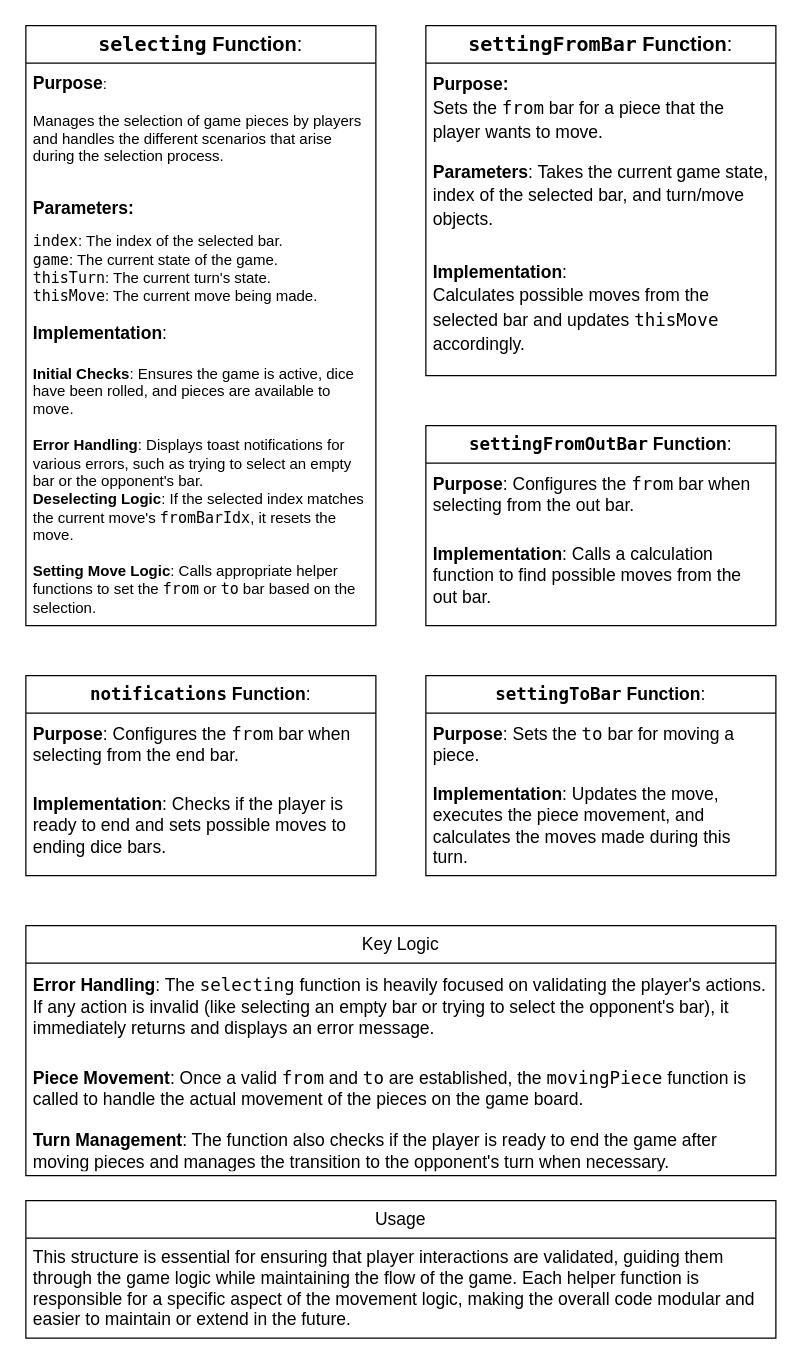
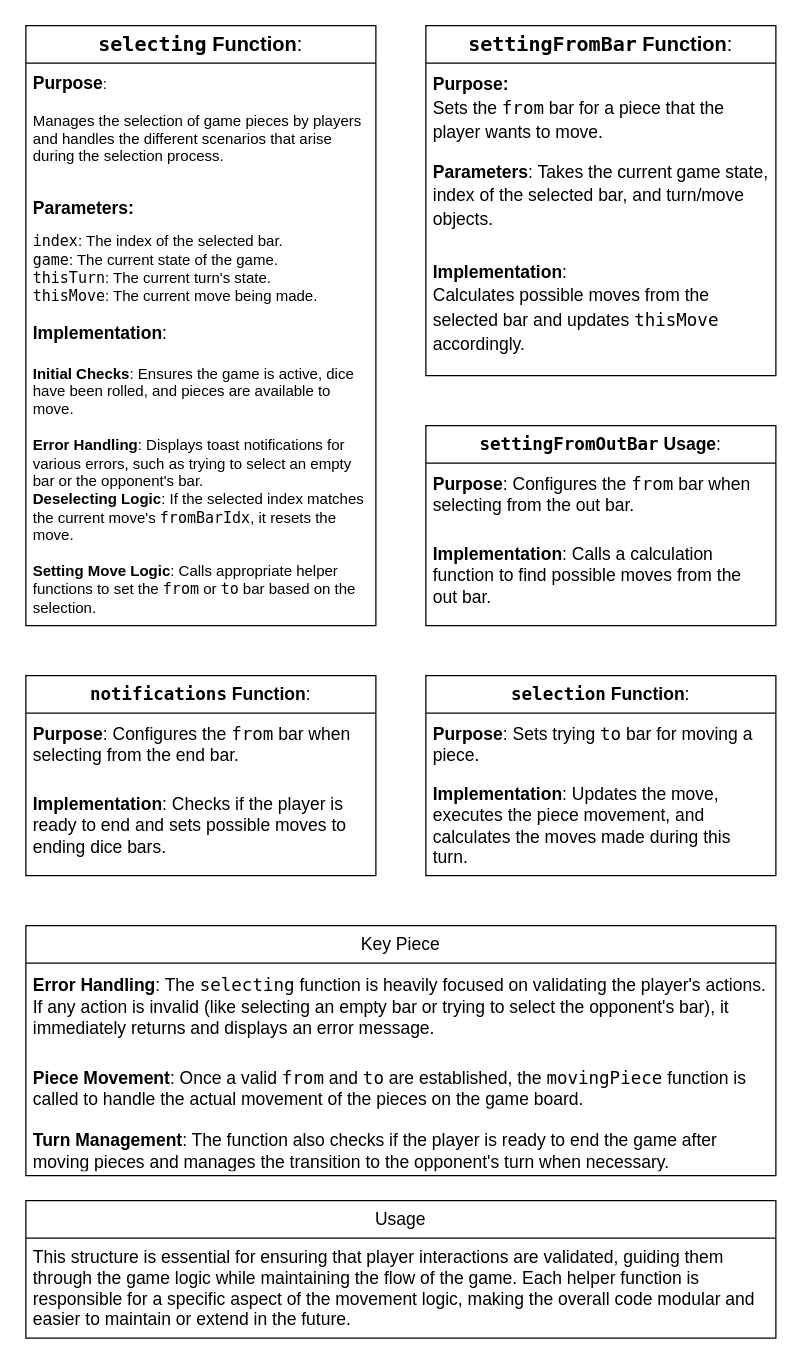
(601, 444) -> (601, 444)
(601, 694) -> (601, 694)
(602, 744) -> (602, 744)
(401, 944) -> (401, 944)
